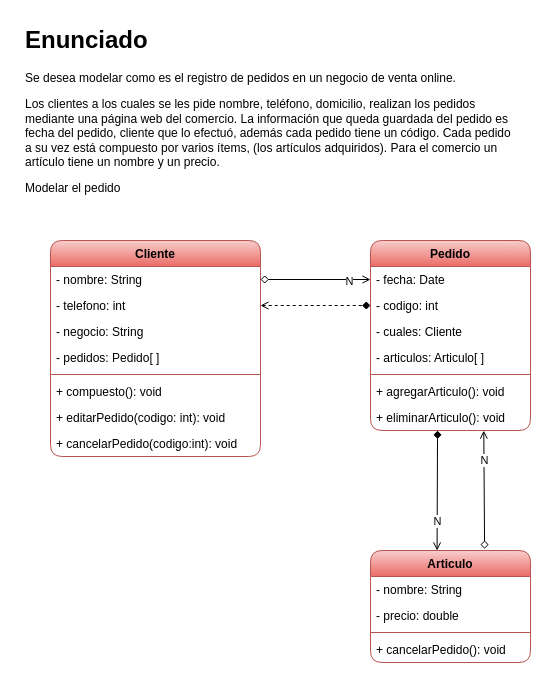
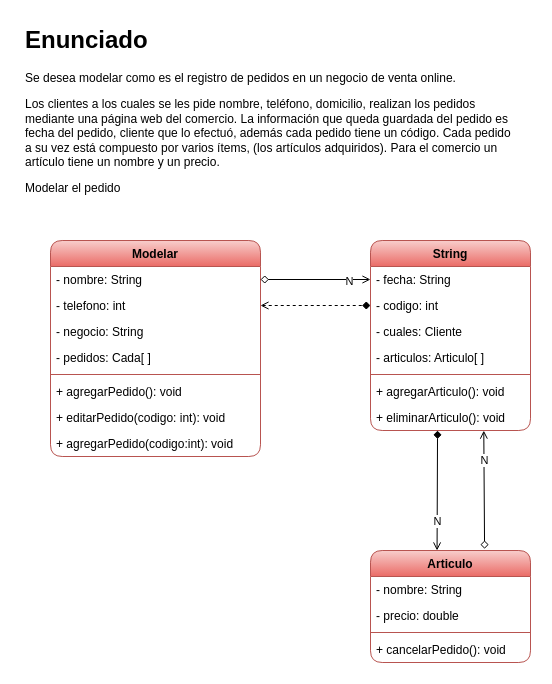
(155, 254) -> (155, 254)
(450, 254) -> (450, 254)
(415, 280) -> (420, 280)
(114, 358) -> (109, 358)
(114, 392) -> (125, 392)
(156, 444) -> (154, 444)
